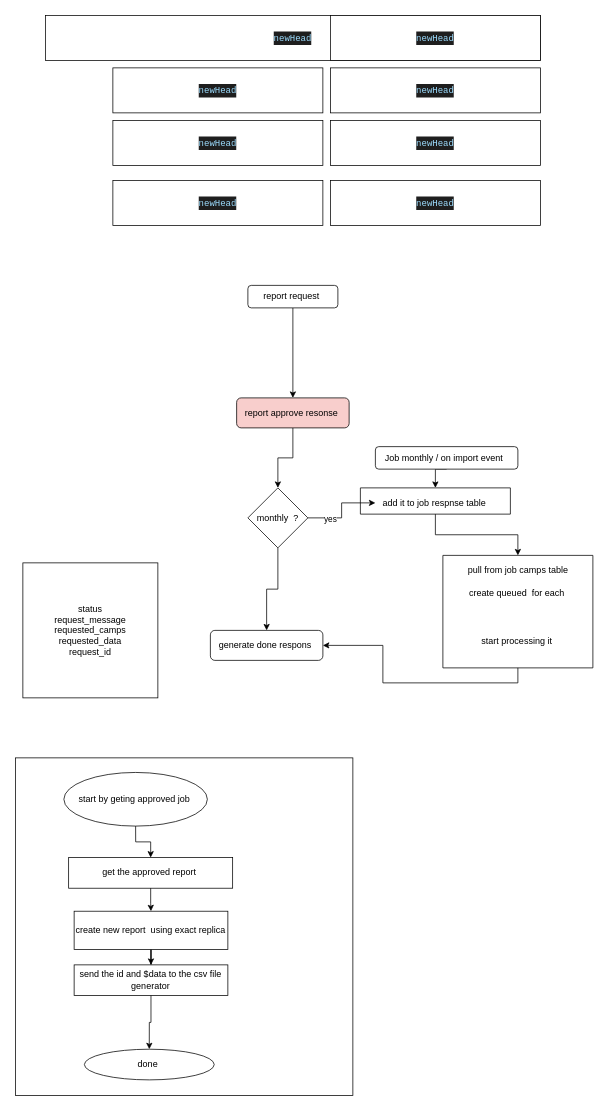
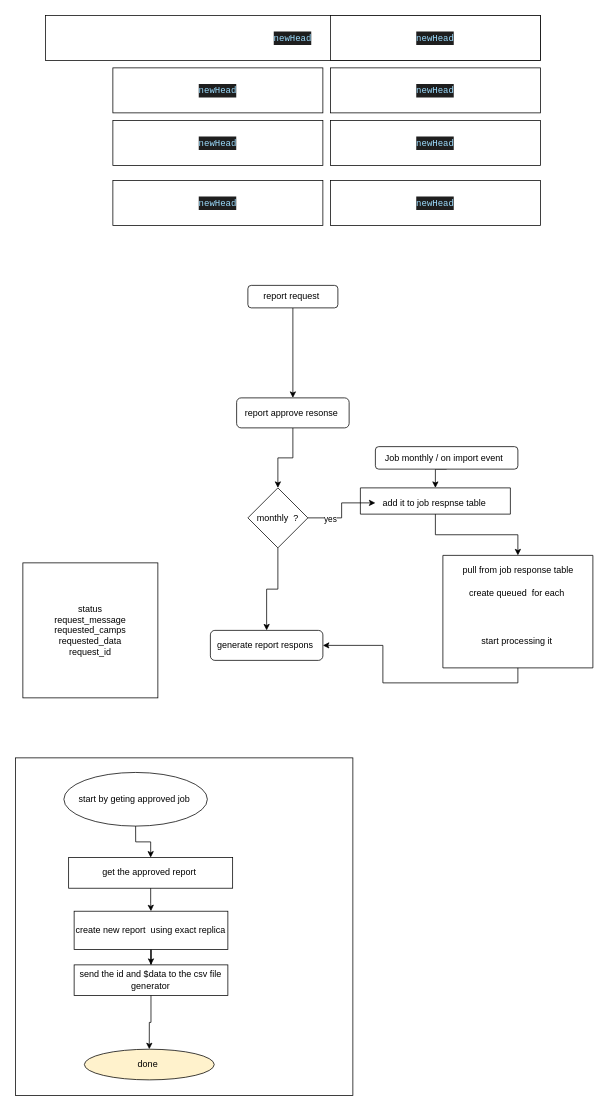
(293, 413) -> (293, 413)
(518, 570) -> (518, 570)
(267, 645) -> (267, 645)
(149, 1065) -> (149, 1065)
